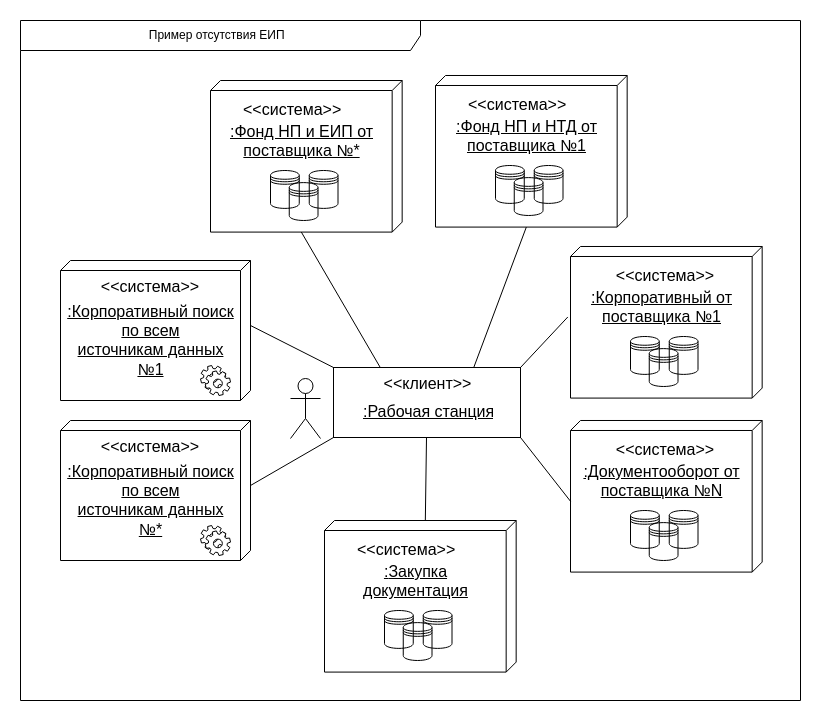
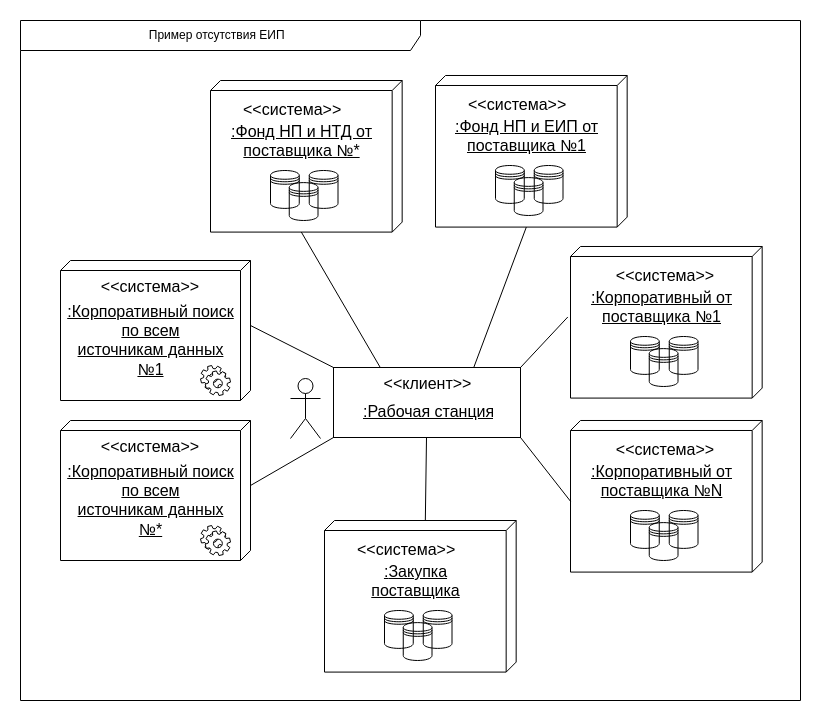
(527, 137) -> (527, 137)
(302, 142) -> (302, 142)
(662, 482) -> (662, 482)
(416, 582) -> (416, 582)
